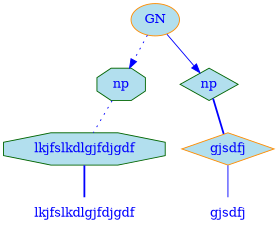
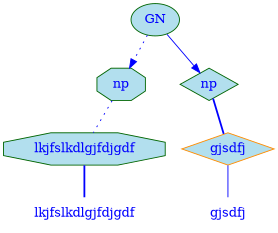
(155, 20) -> (155, 20)
